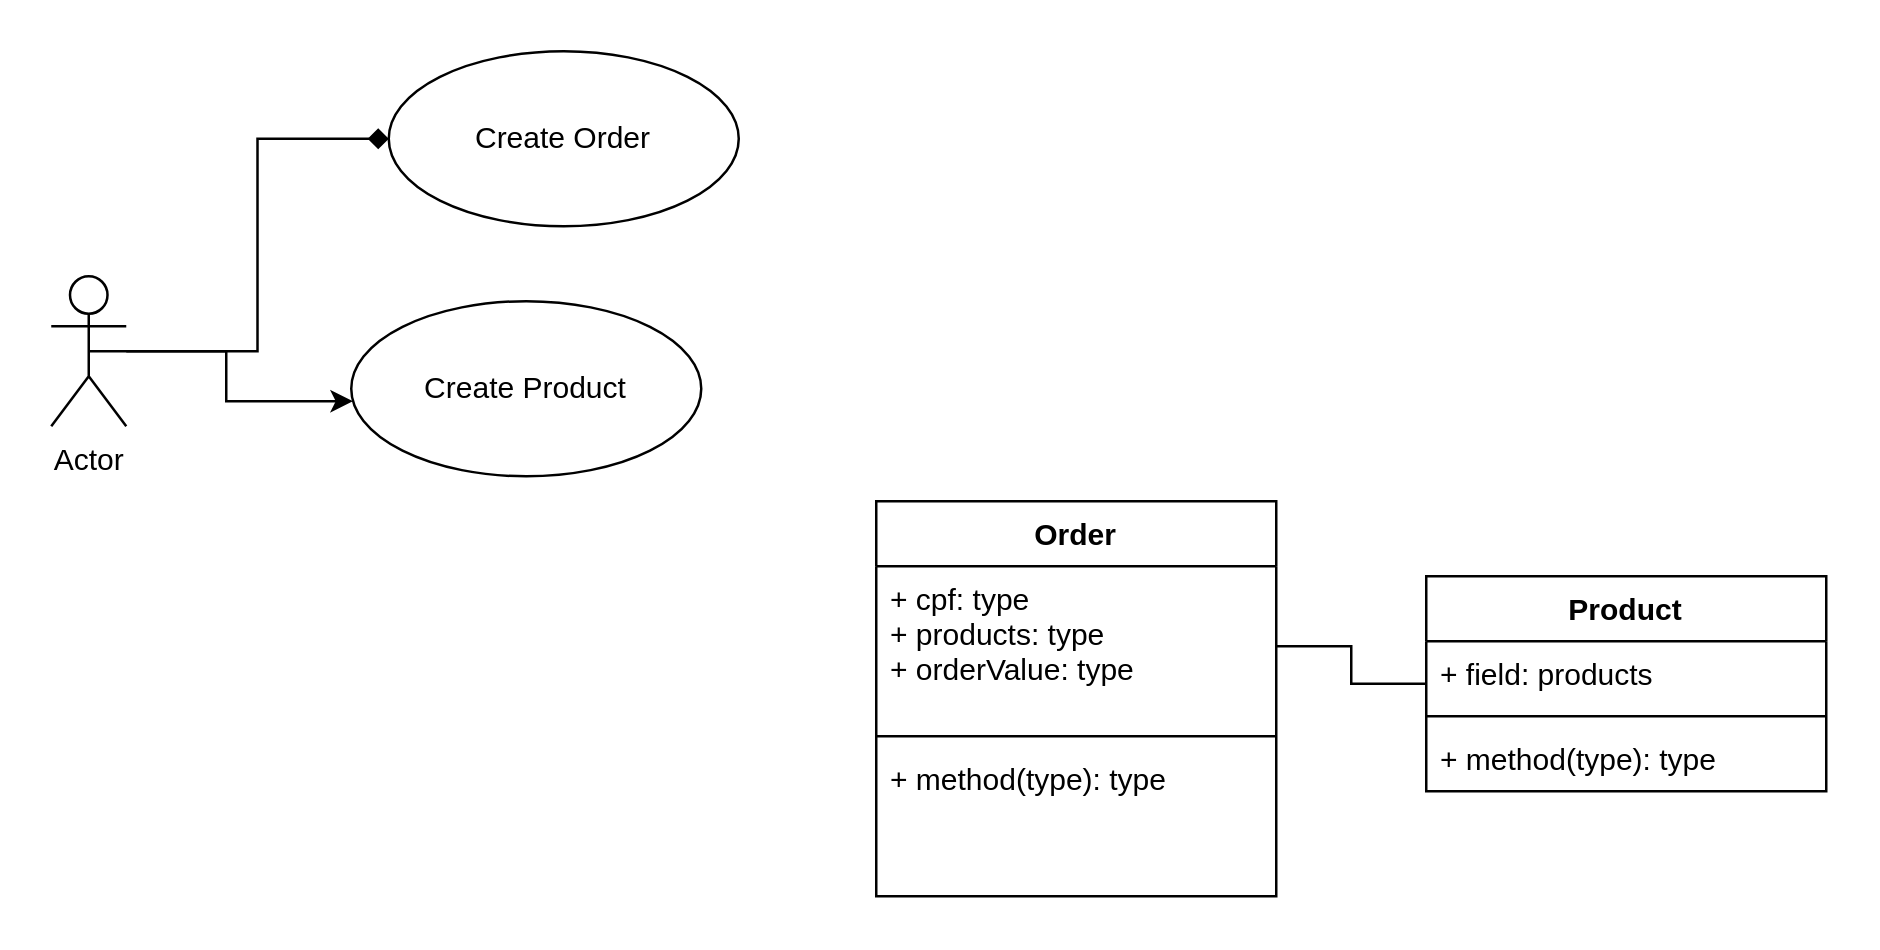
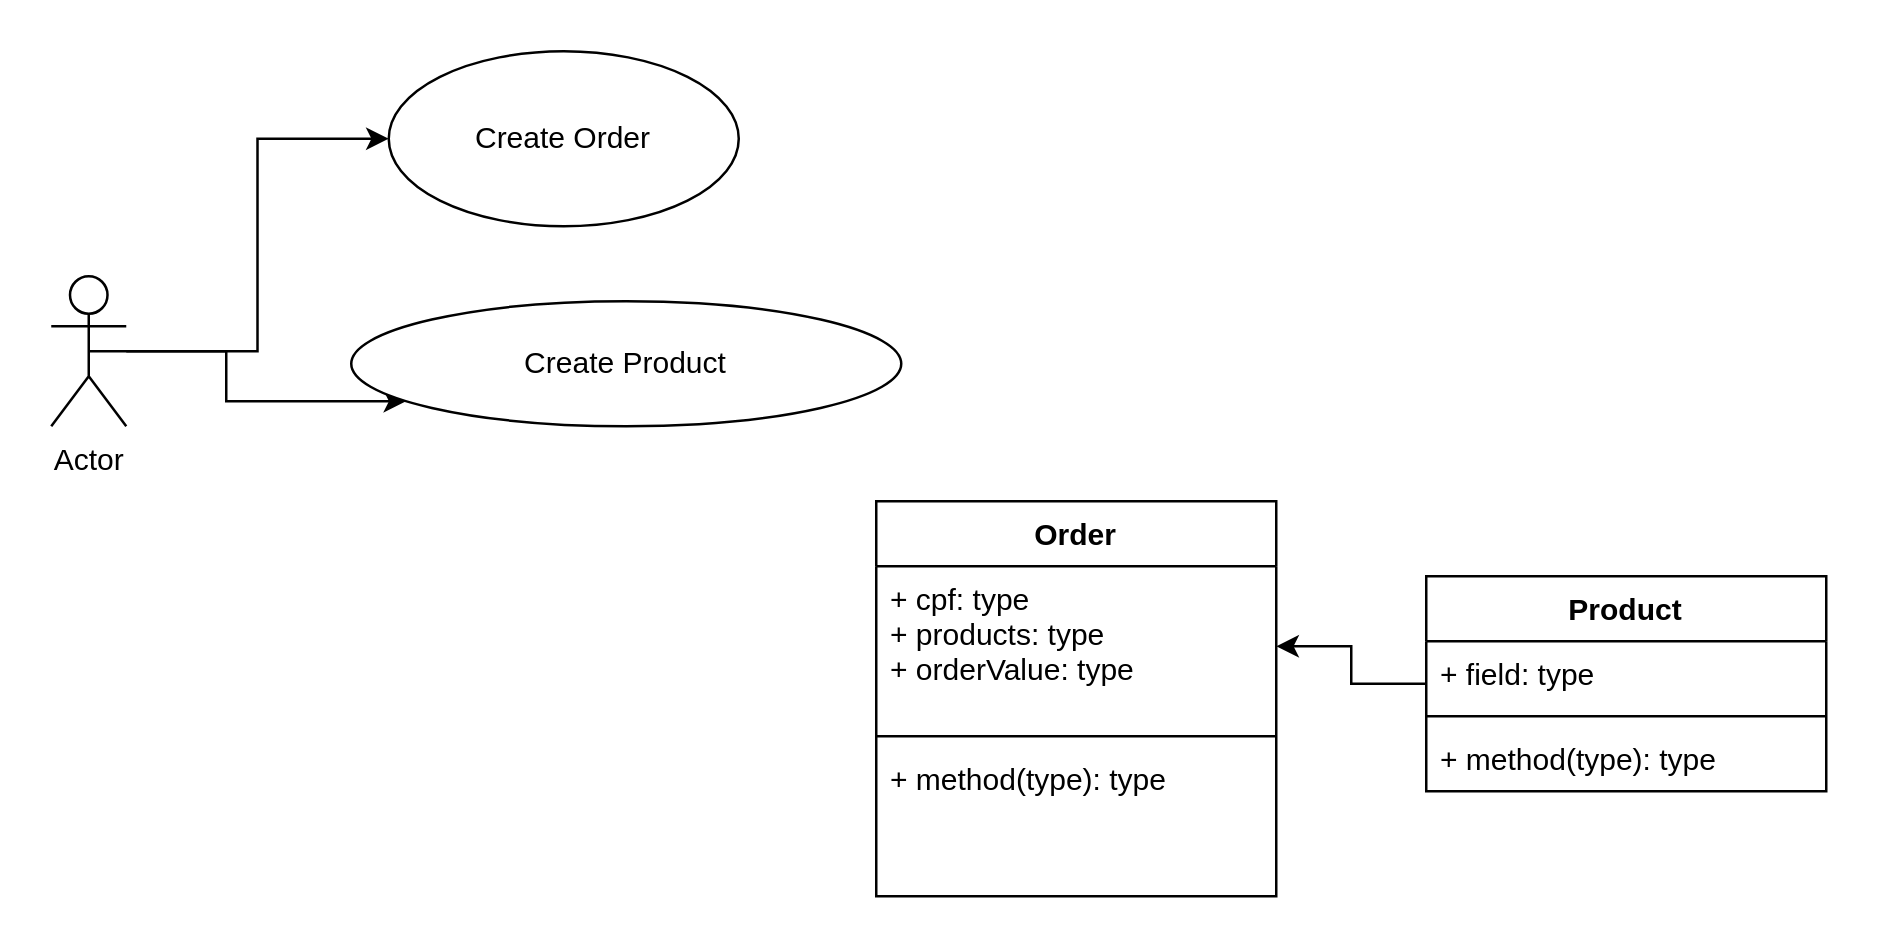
(368, 139) -> (369, 139)
(526, 389) -> (626, 364)
(1288, 646) -> (1294, 646)
(1563, 675) -> (1530, 675)
